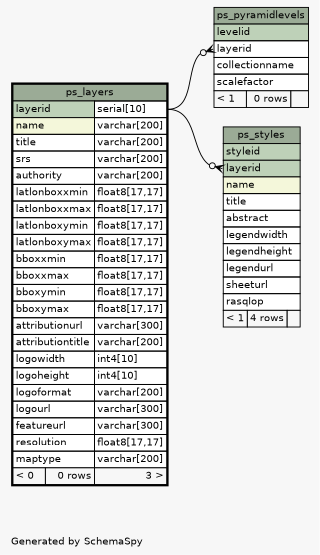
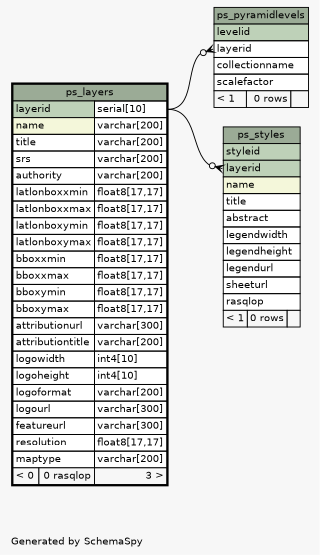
(267, 318) -> (267, 318)
(75, 476) -> (68, 476)
